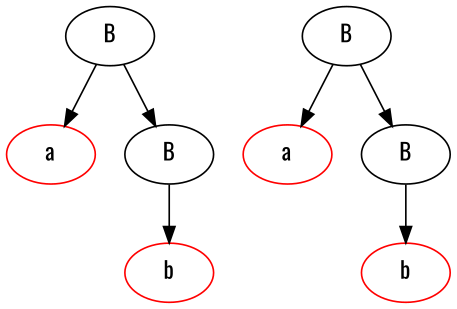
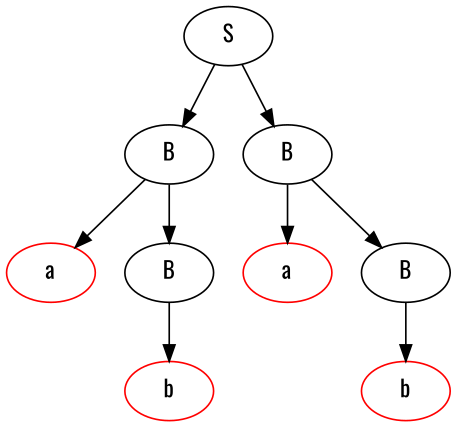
none -> (228, 36)
